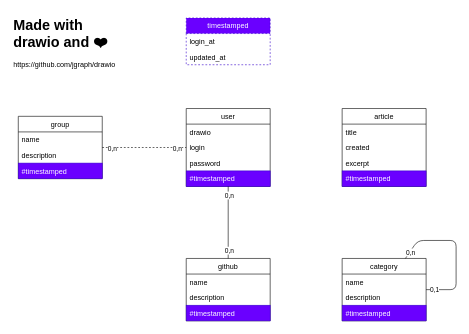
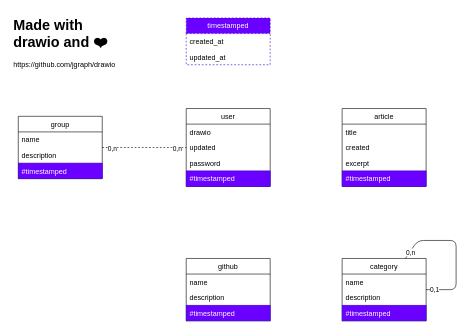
(204, 41) -> (210, 41)
(198, 148) -> (204, 148)
(228, 223) -> none
